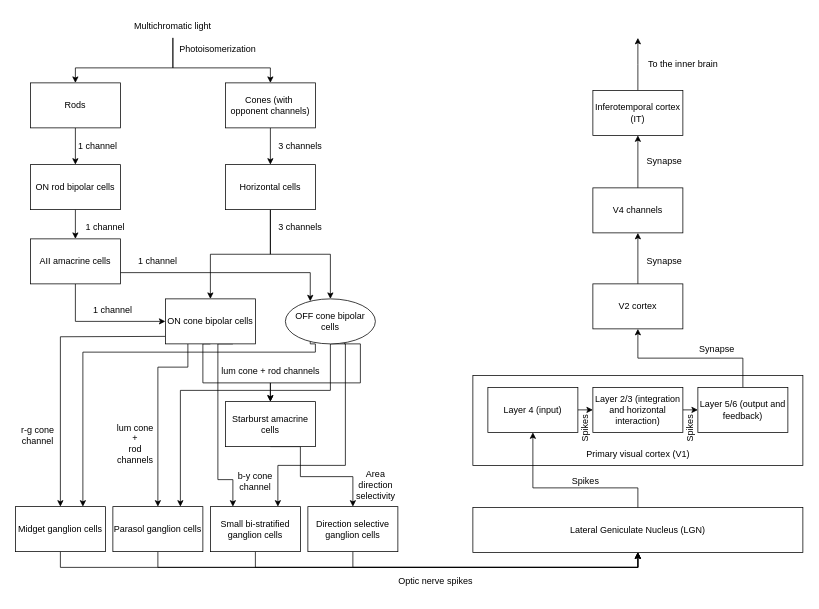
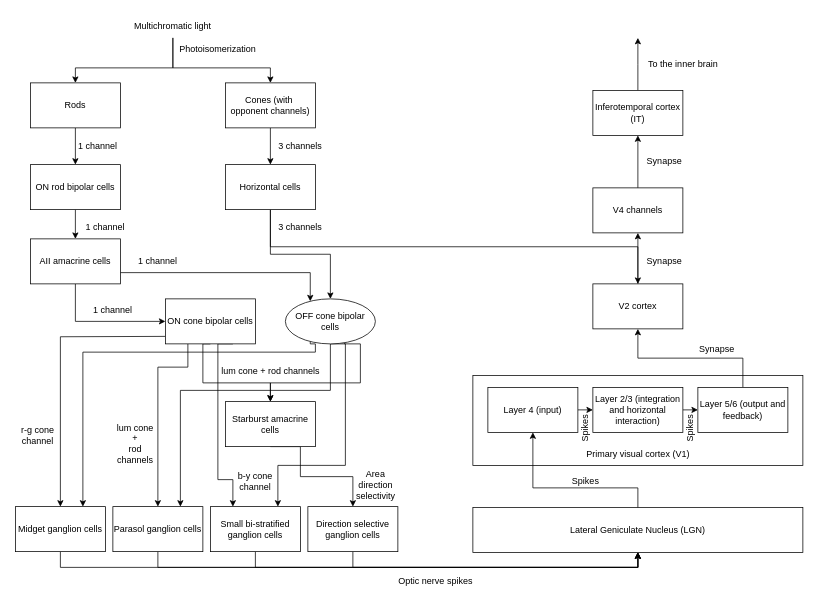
(220, 254) -> (454, 247)
